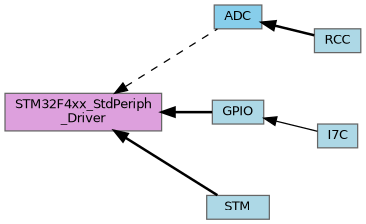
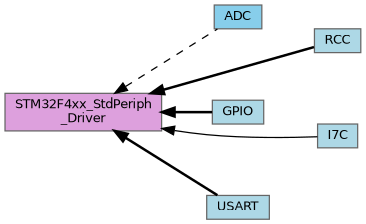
(295, 30) -> (239, 68)
(297, 126) -> (246, 137)
(238, 207) -> (238, 207)
